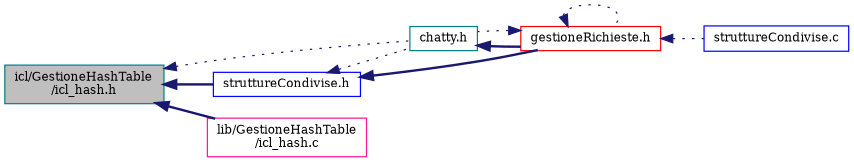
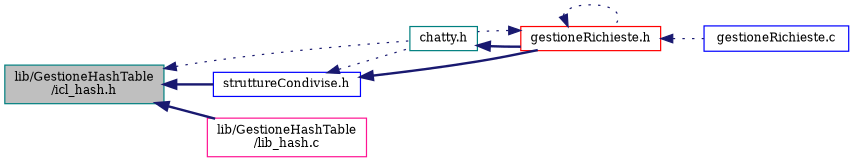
(776, 39) -> (776, 39)
(84, 84) -> (84, 84)
(287, 137) -> (287, 137)
